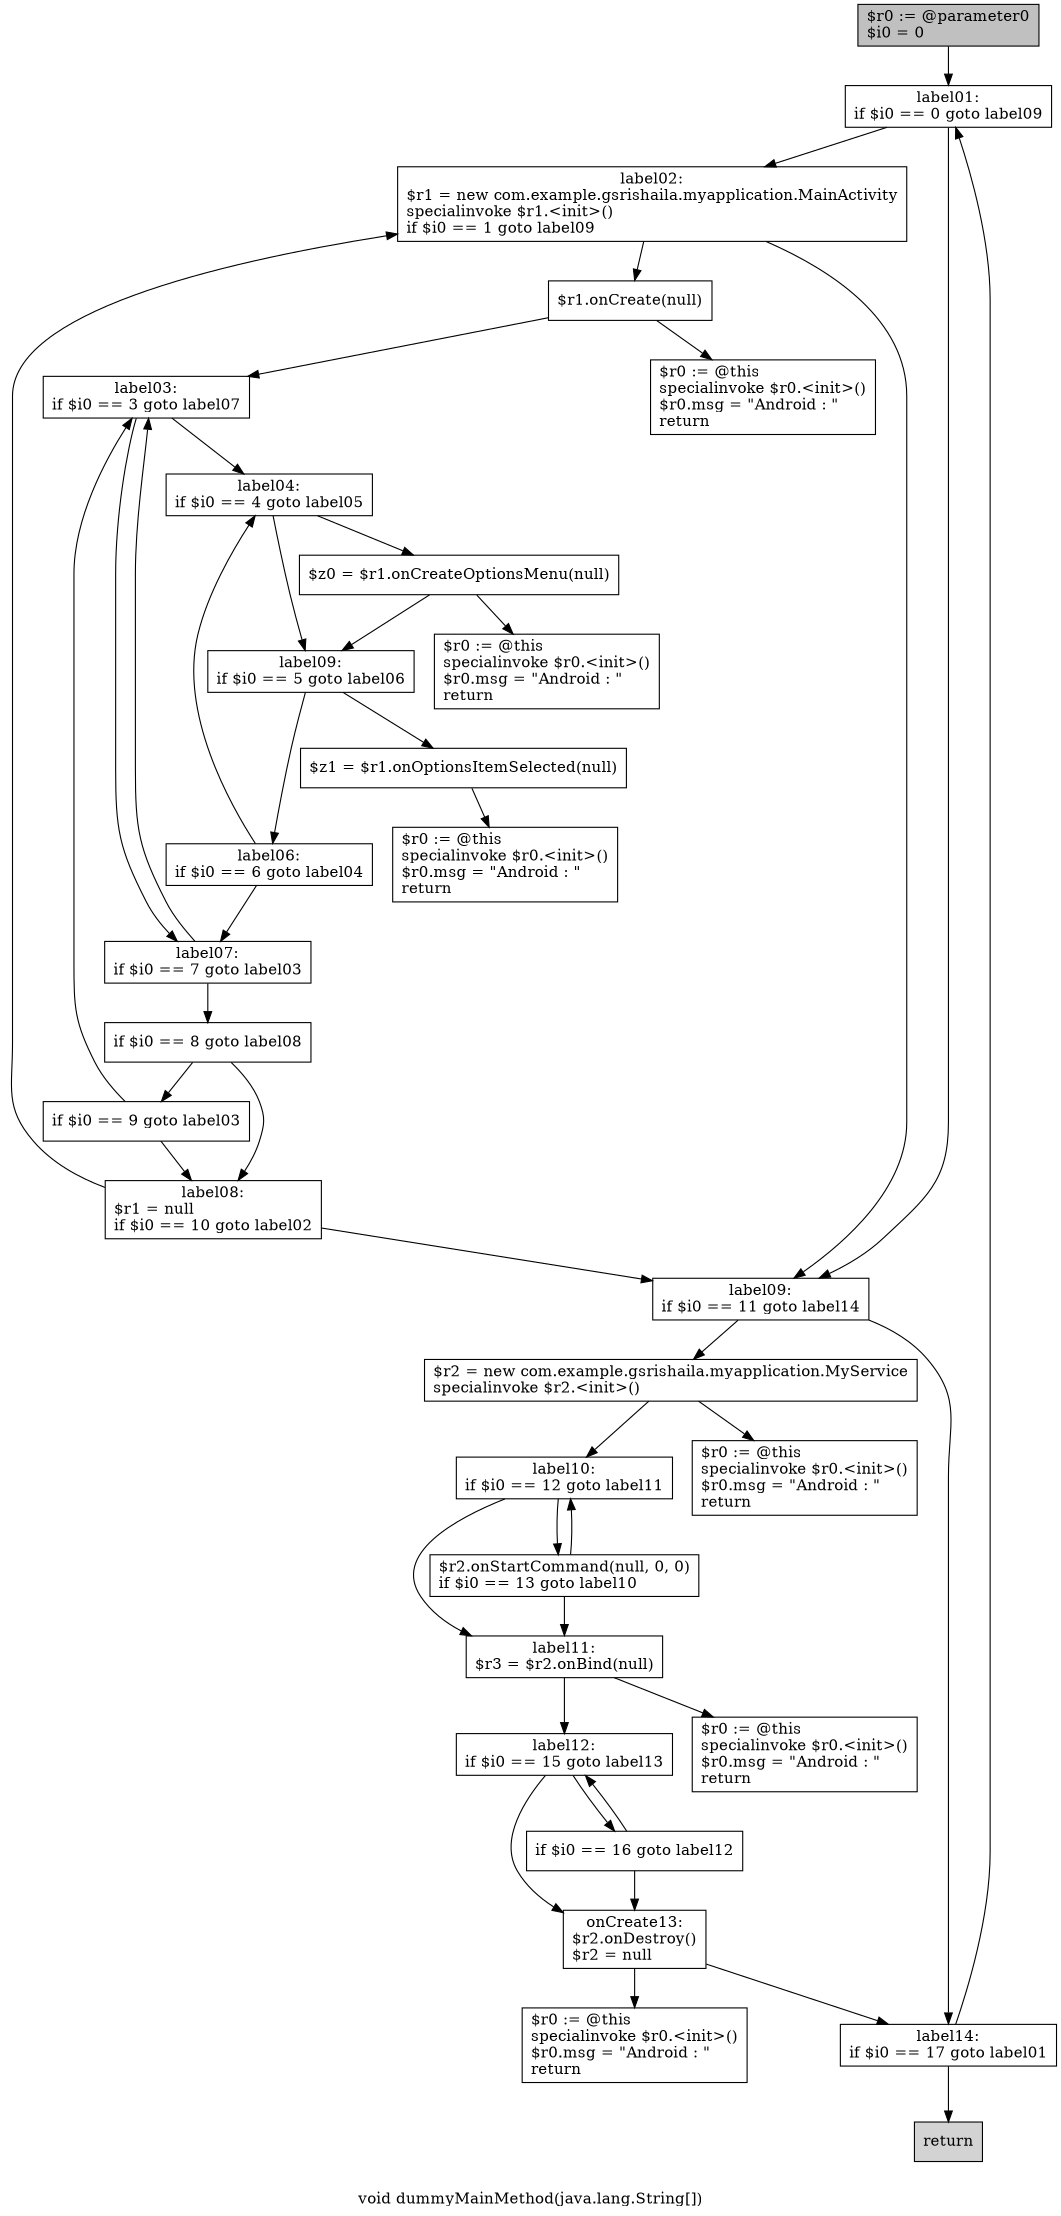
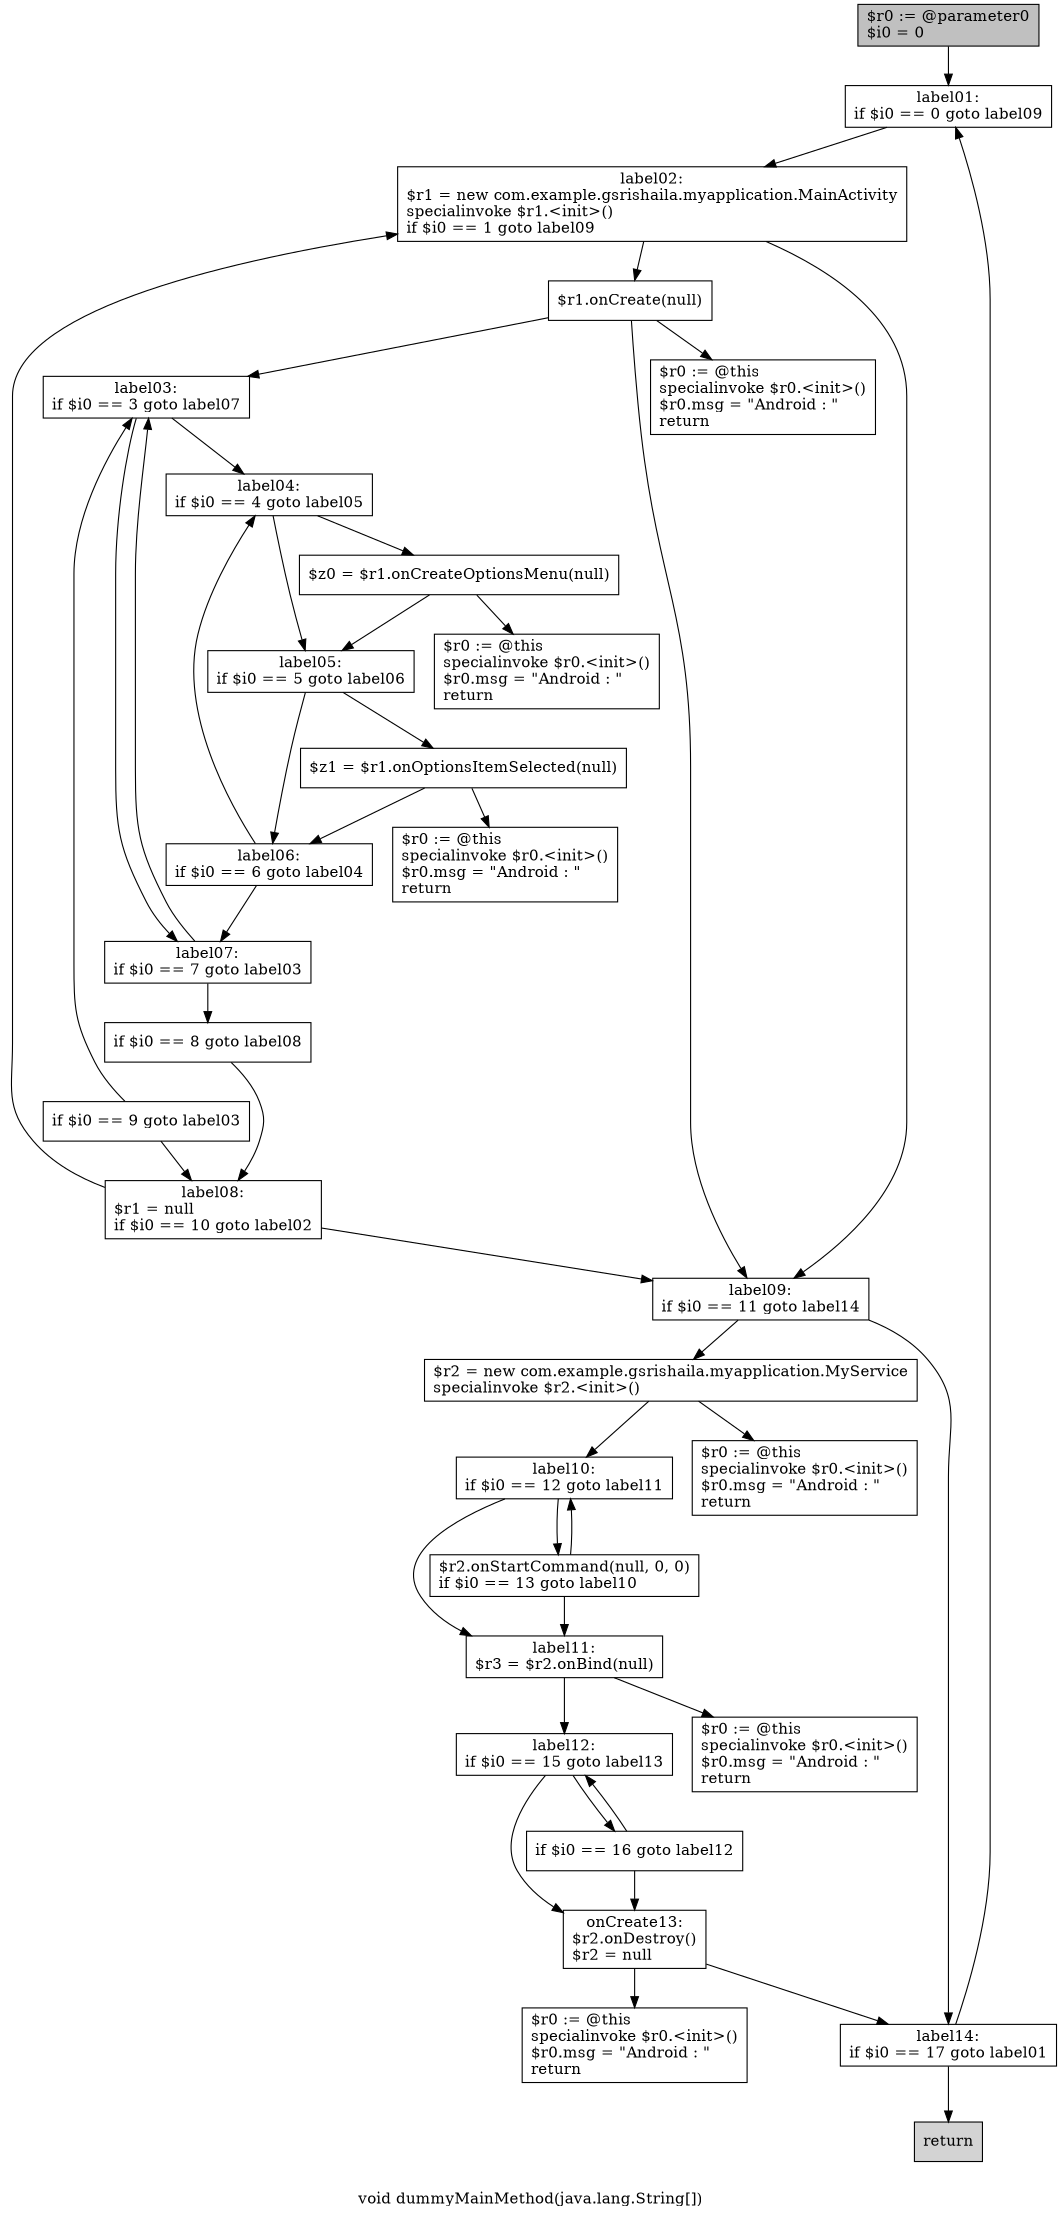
(311, 672) -> (311, 672)
(948, 727) -> (691, 797)
none -> (372, 813)
(181, 1078) -> none
